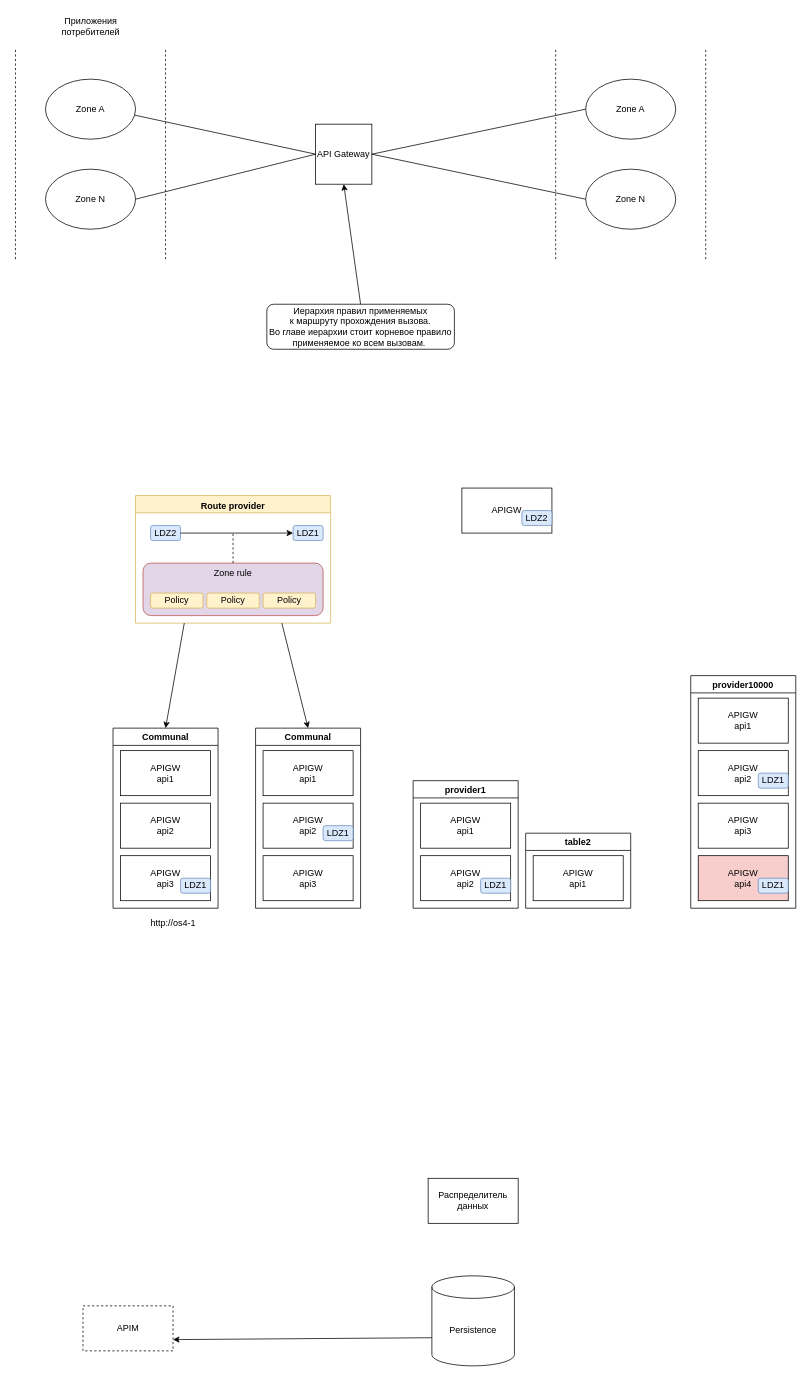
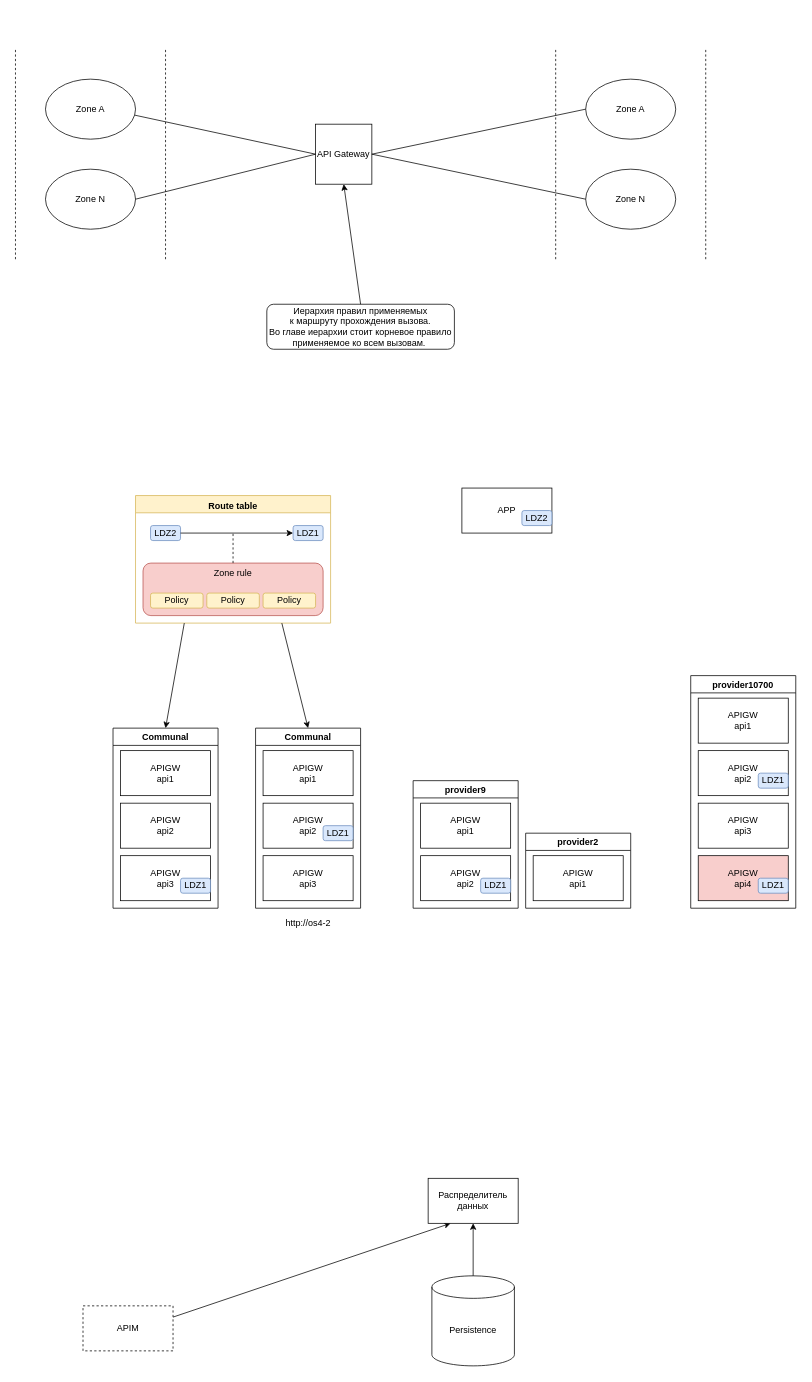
(90, 27) -> none
(233, 506) -> (233, 506)
(507, 510) -> (507, 510)
(233, 589) -> (233, 589)
(743, 684) -> (743, 684)
(465, 789) -> (465, 789)
(578, 842) -> (578, 842)
(173, 923) -> none
none -> (308, 923)
none -> (473, 1230)
none -> (309, 1271)
(324, 1338) -> none
